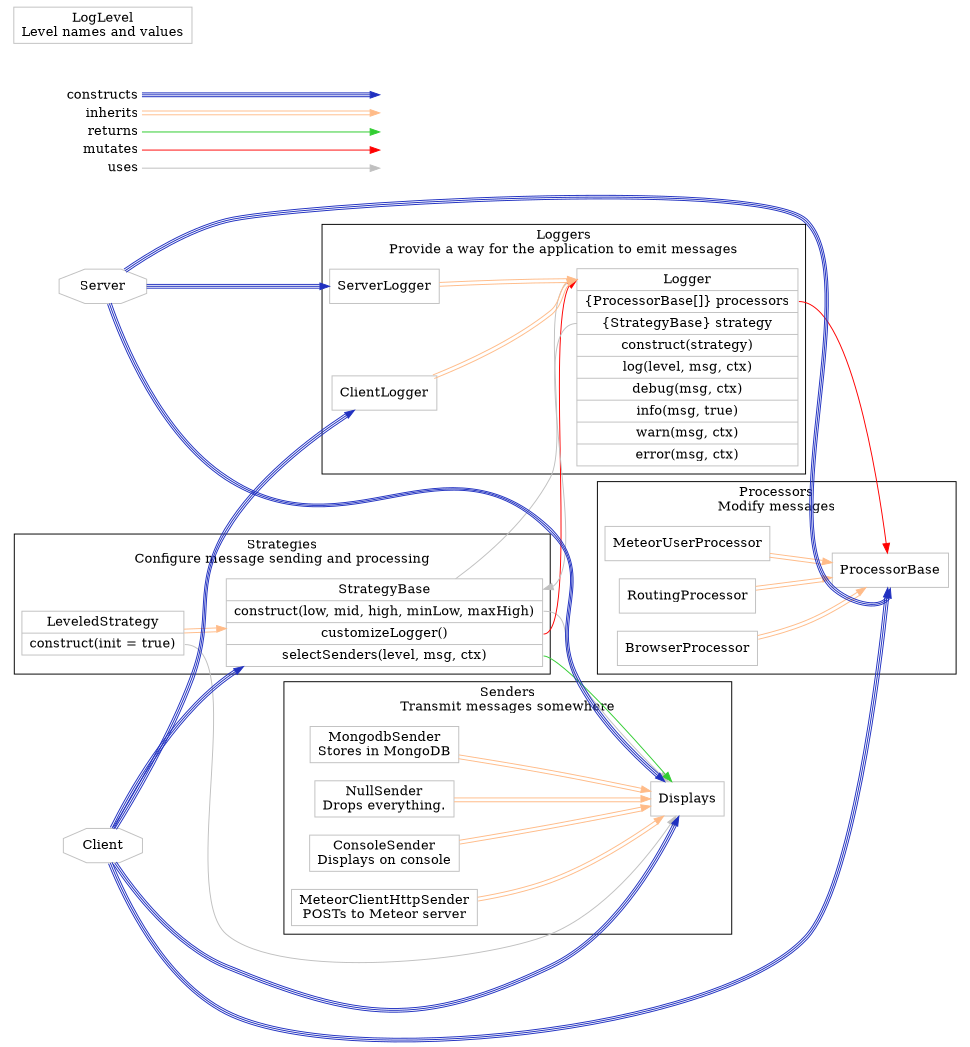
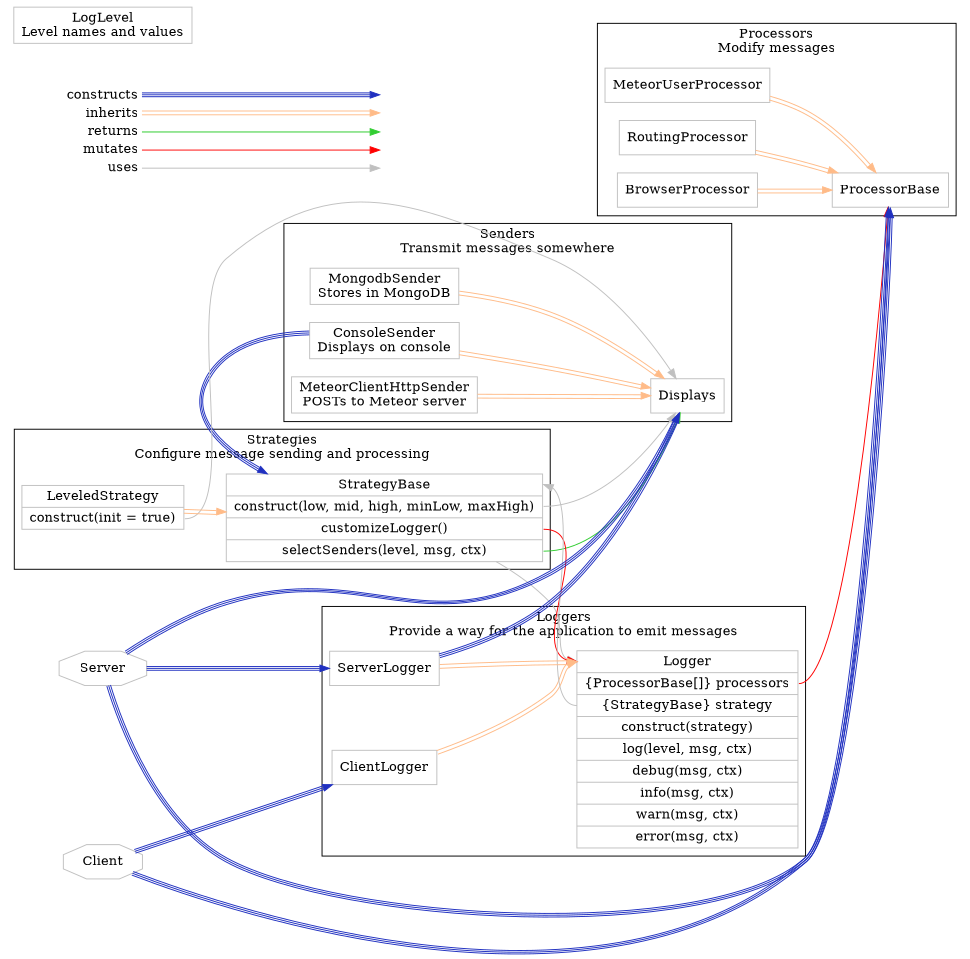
(687, 411) -> (687, 793)
(180, 723) -> (203, 389)
(384, 799) -> none
(407, 1009) -> (585, 568)
